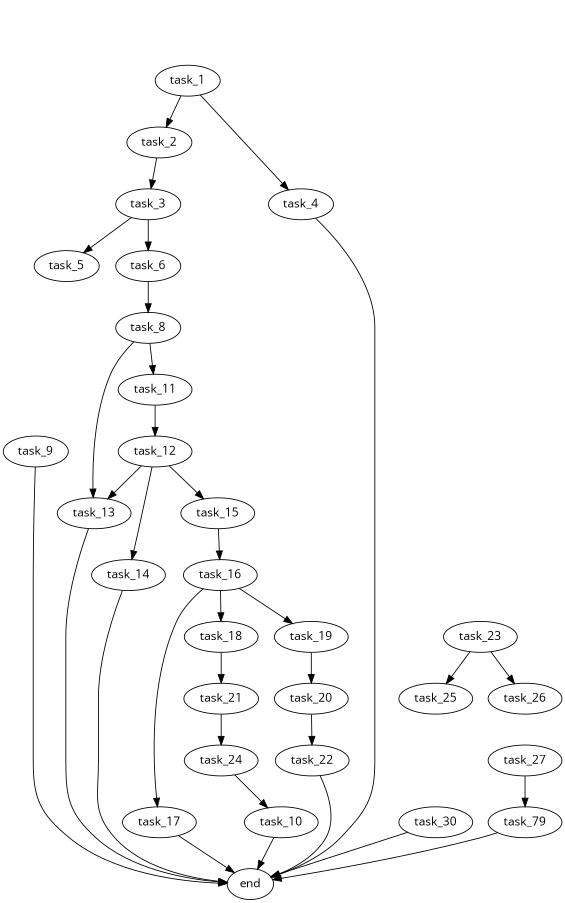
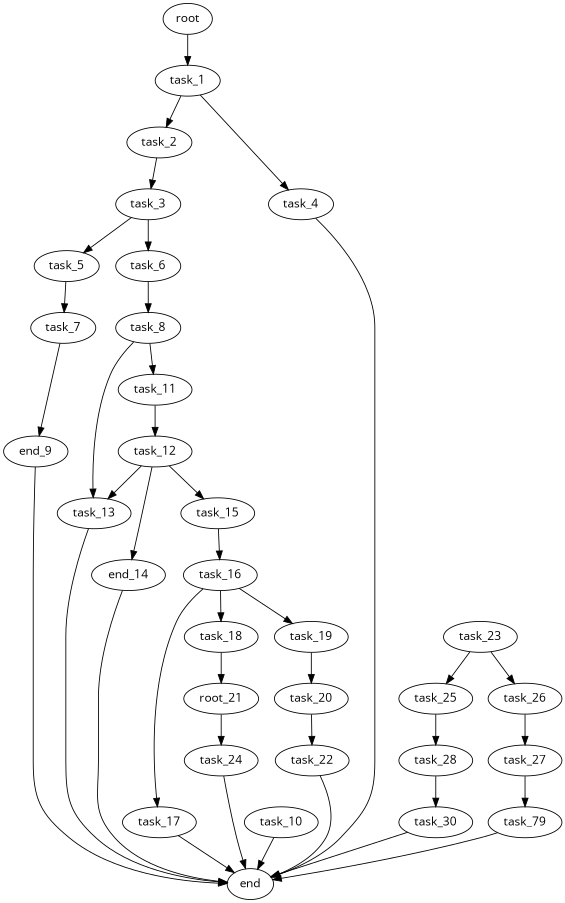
none -> (188, 19)
none -> (63, 328)
(36, 451) -> (36, 451)
(128, 575) -> (128, 575)
(221, 699) -> (221, 699)
none -> (525, 725)
none -> (436, 760)
(248, 788) -> (232, 818)
